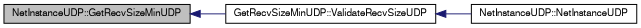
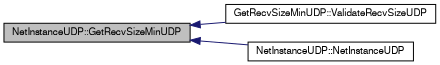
(459, 14) -> (224, 43)
